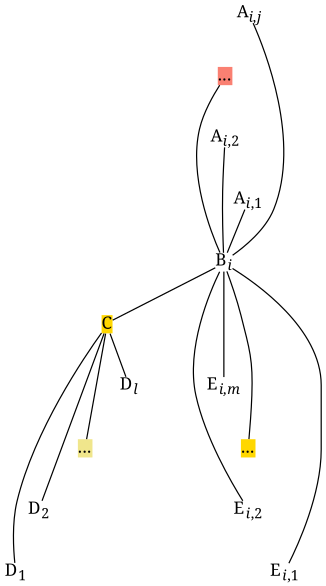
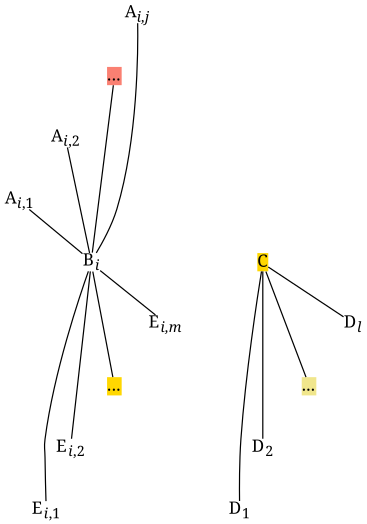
(164, 294) -> none
